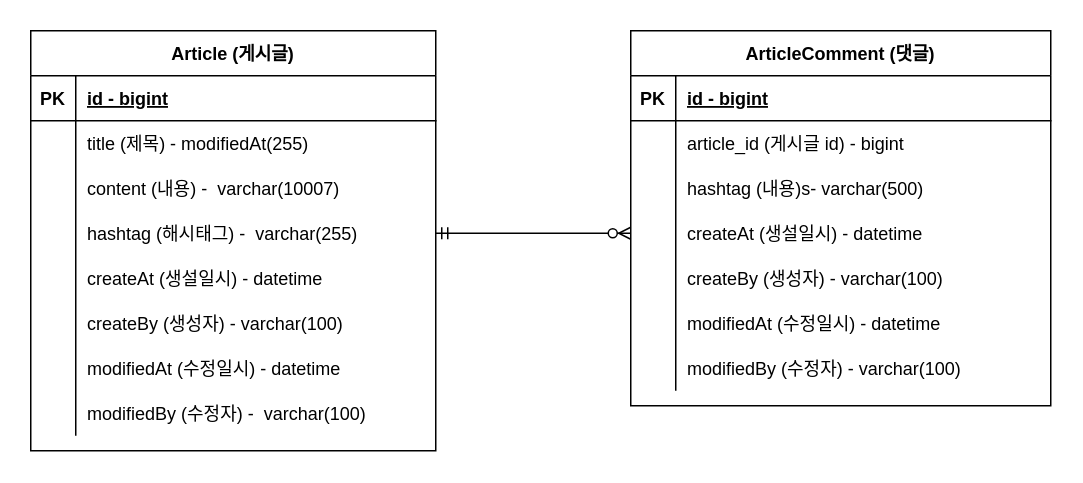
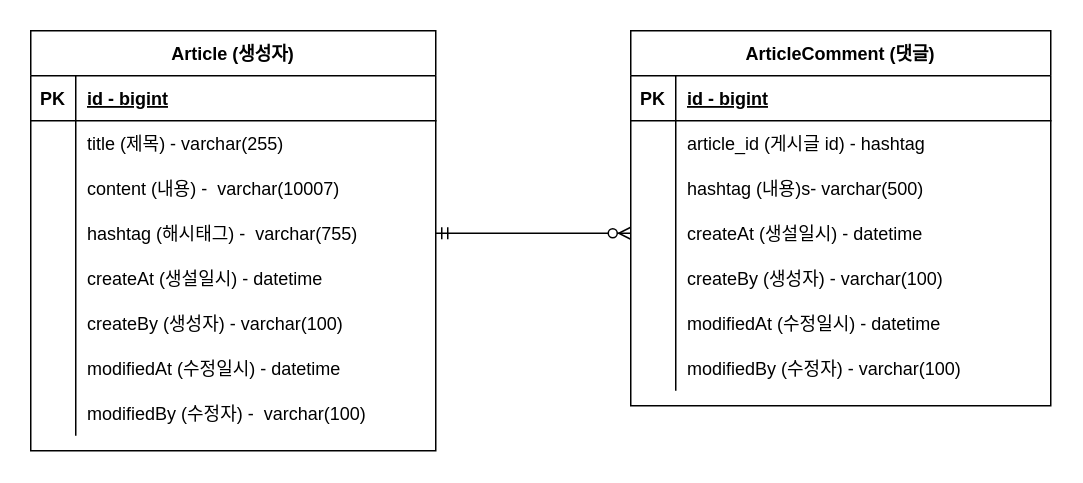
(233, 54) -> (233, 54)
(220, 144) -> (209, 144)
(817, 144) -> (826, 144)
(247, 234) -> (247, 234)
